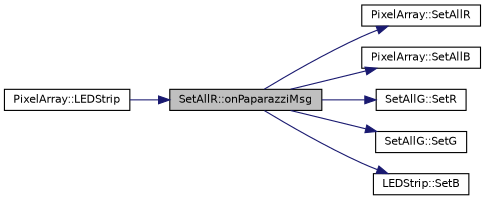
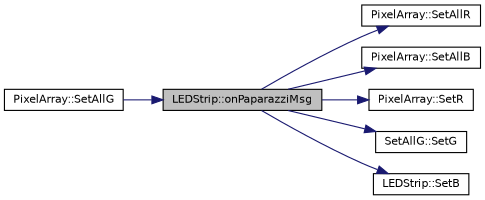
(67, 100) -> (64, 100)
(246, 100) -> (242, 100)
(421, 100) -> (421, 100)
